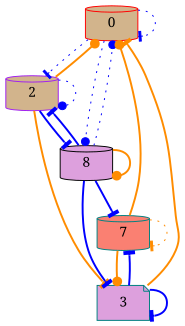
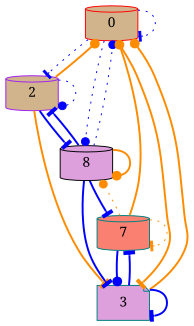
none -> (161, 161)
(171, 167) -> (180, 171)
none -> (113, 201)
(117, 264) -> (117, 264)
